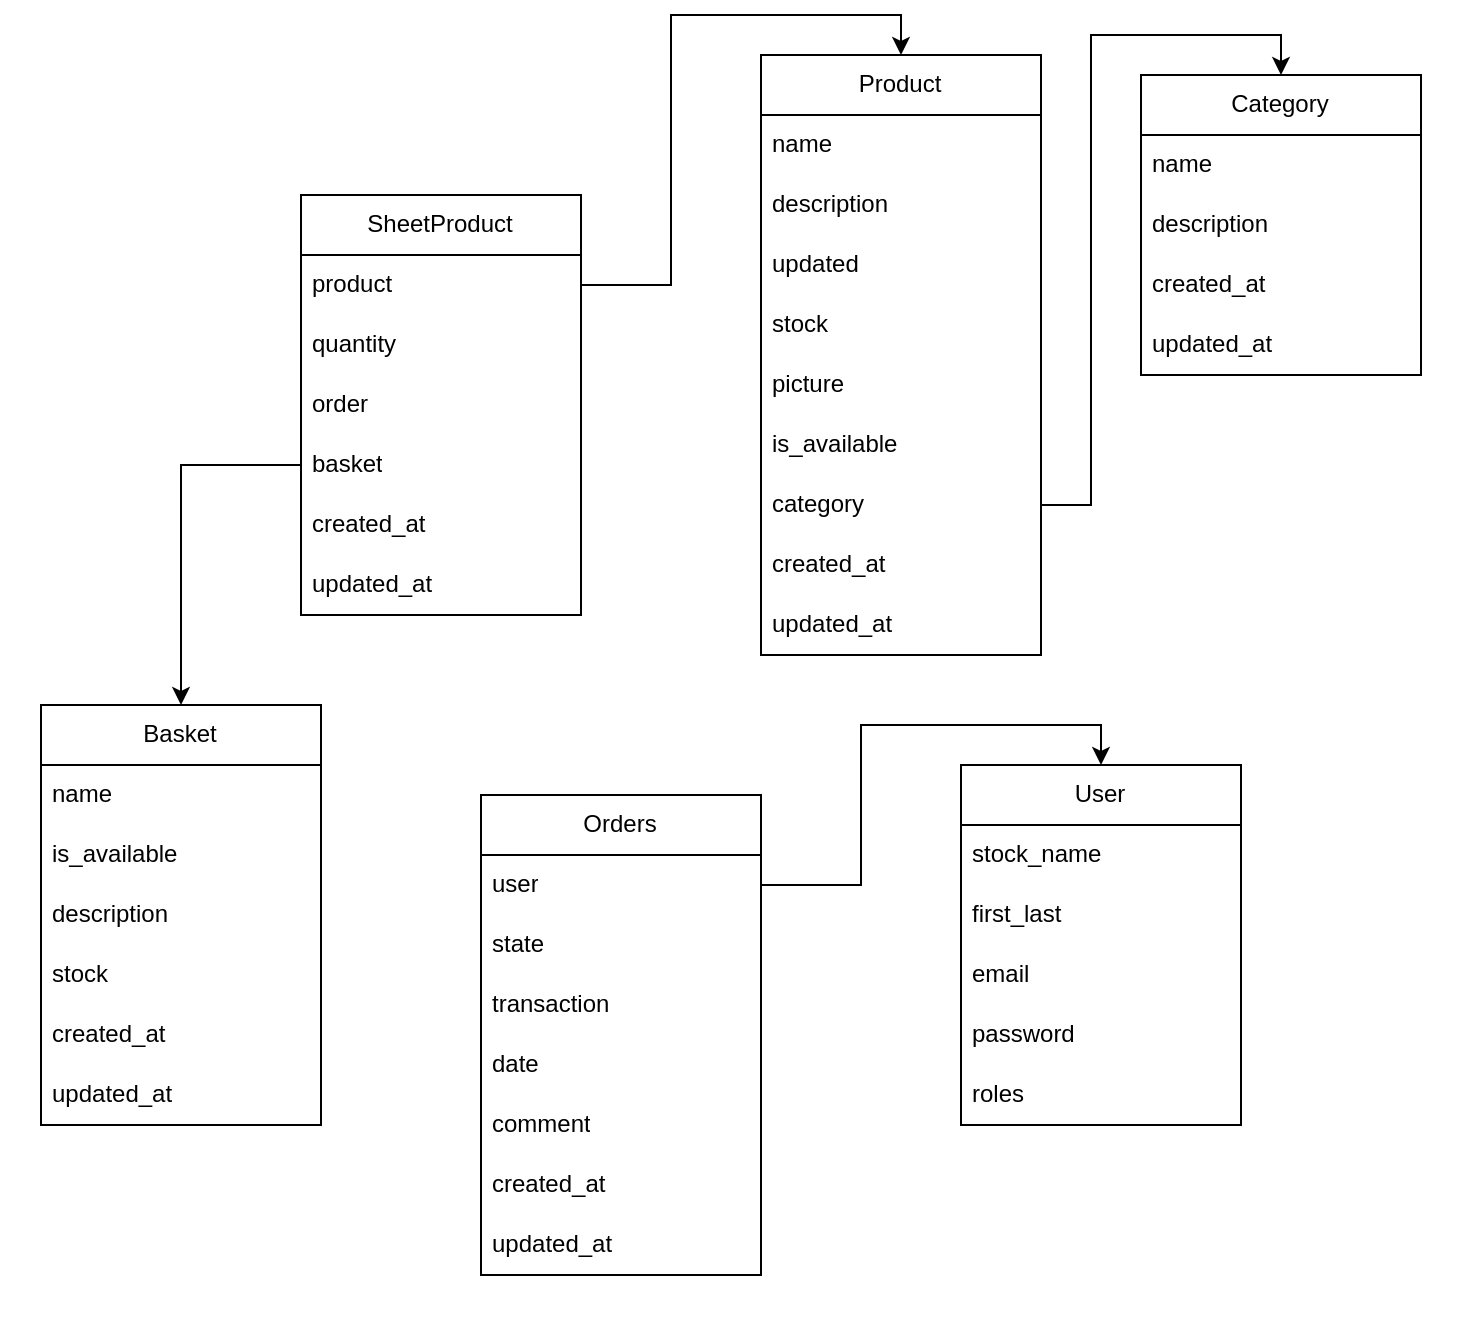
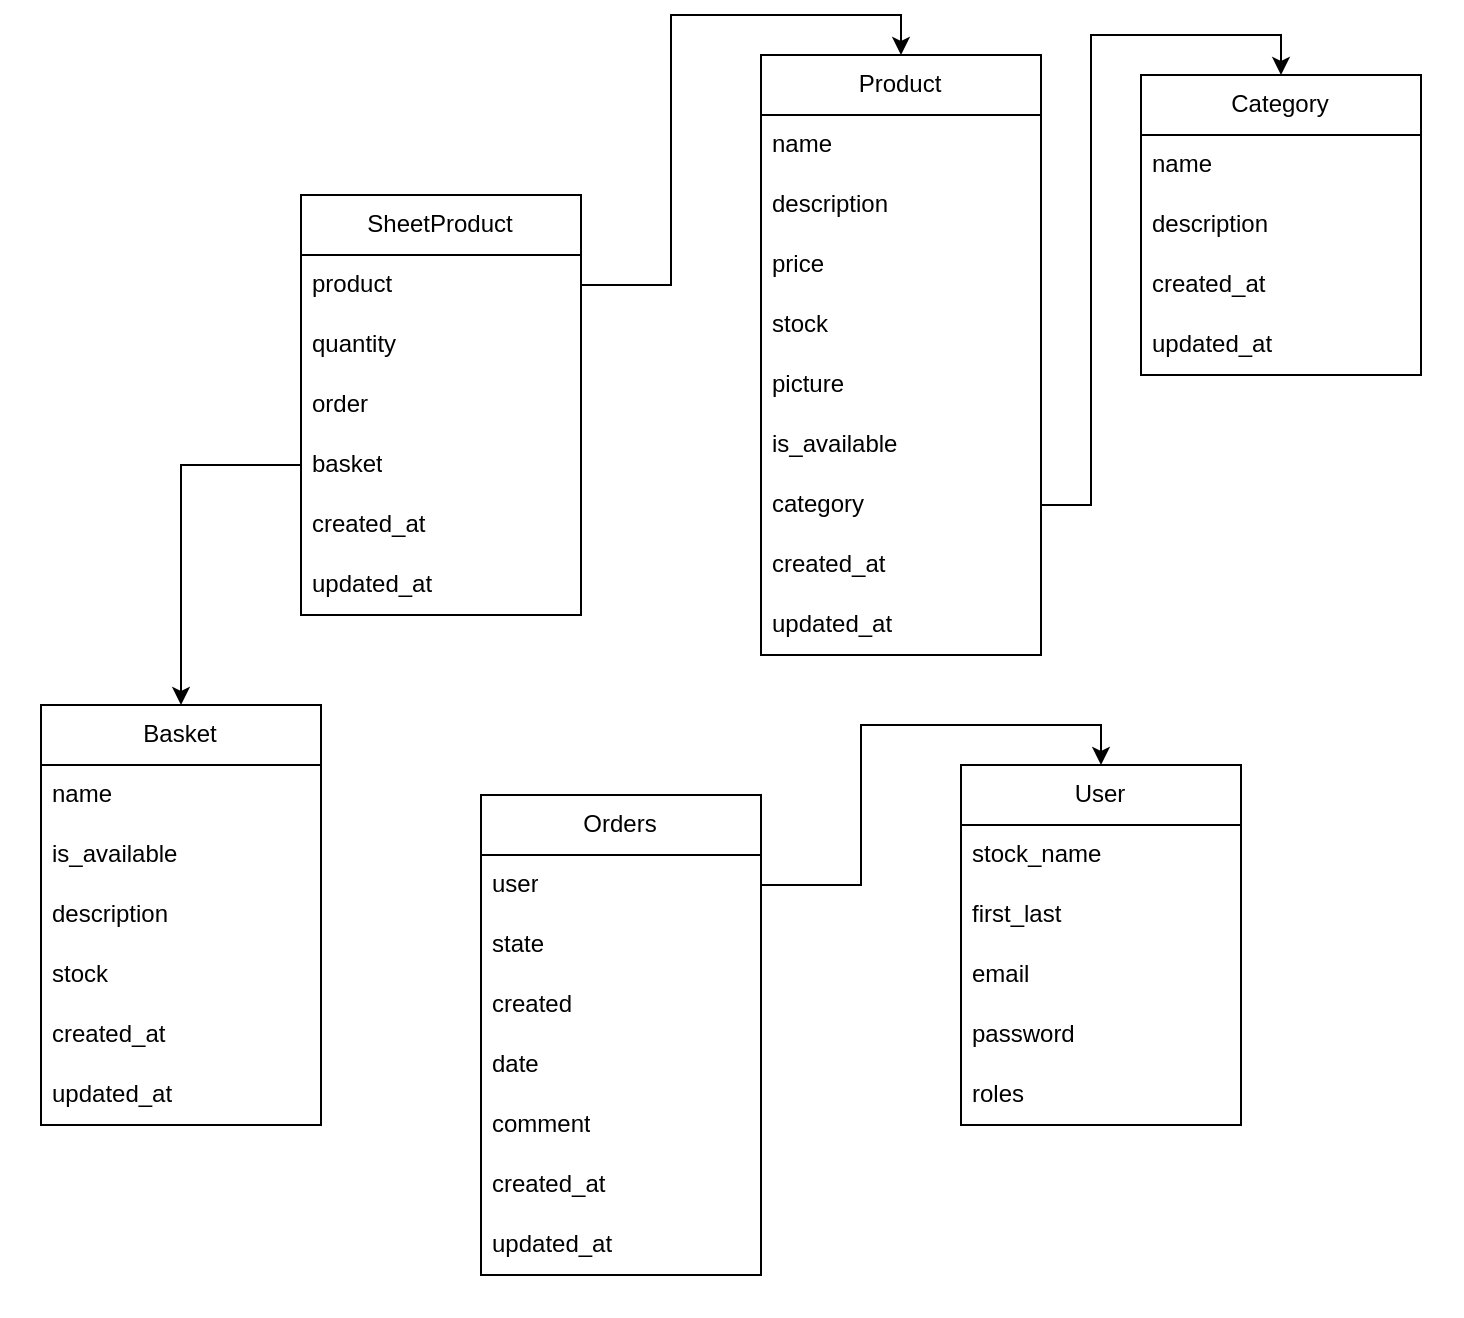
(820, 265) -> (803, 265)
(564, 1005) -> (540, 1005)
